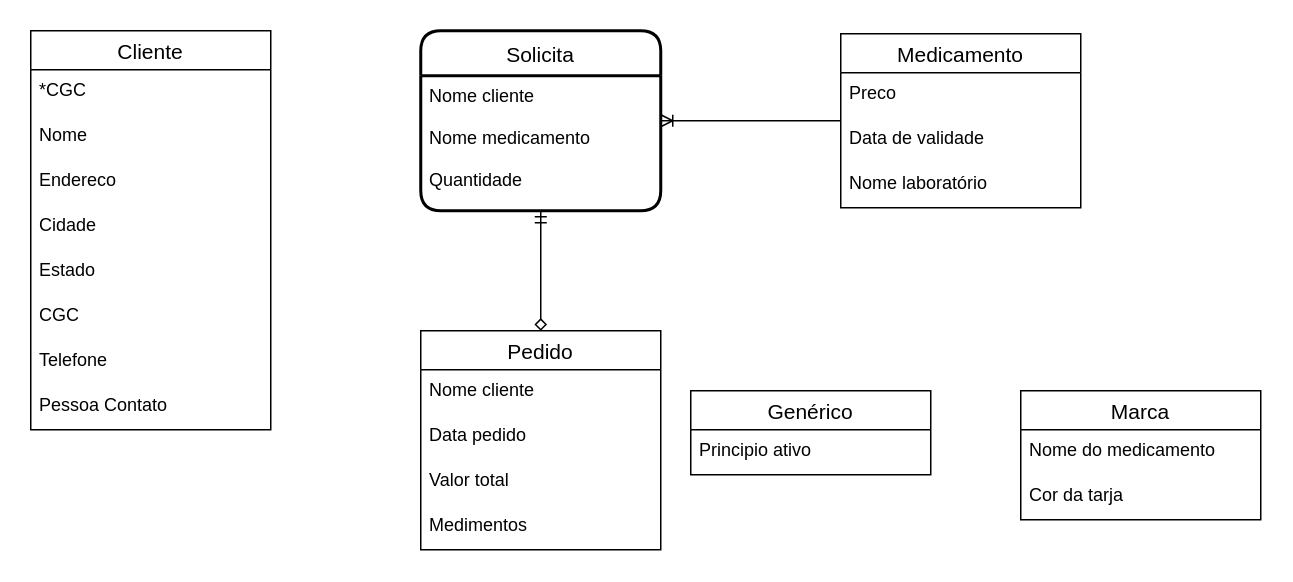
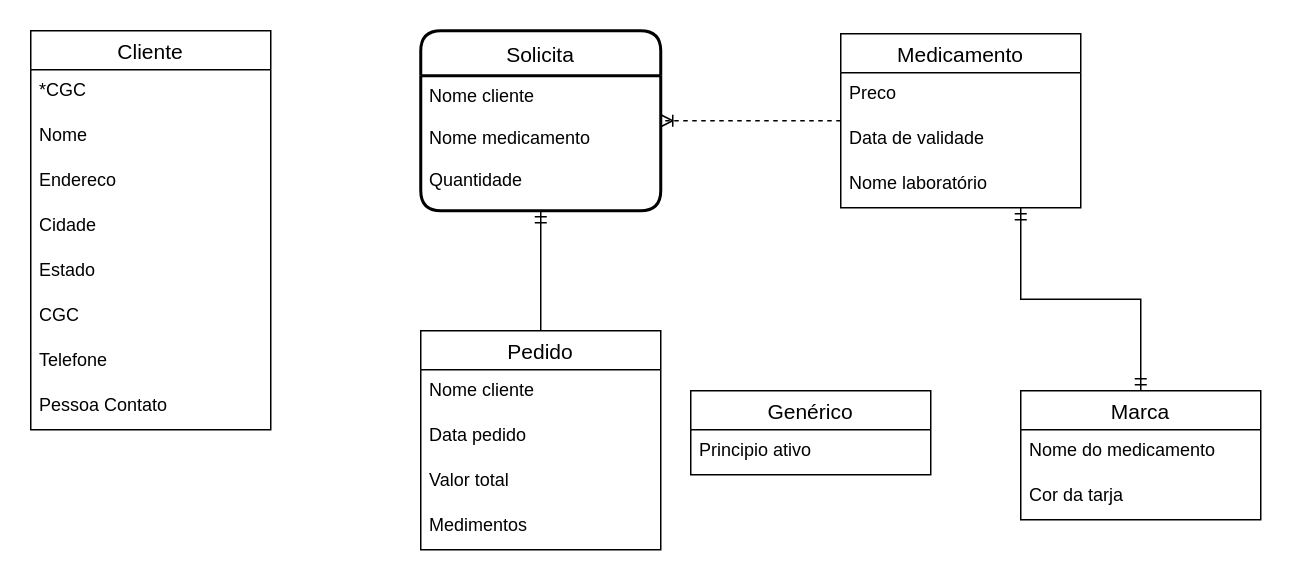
(758, 121) -> (758, 121)
none -> (1082, 299)
(541, 318) -> (541, 324)
